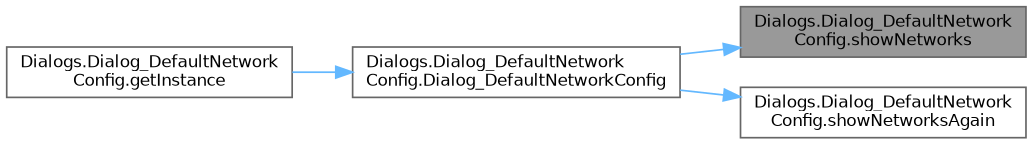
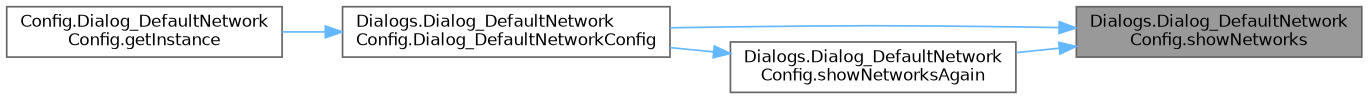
none -> (1038, 50)
(149, 72) -> (144, 32)
